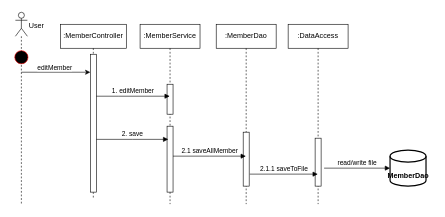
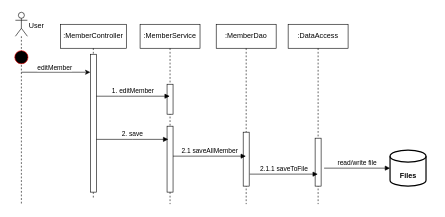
(409, 176) -> (409, 176)
